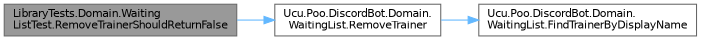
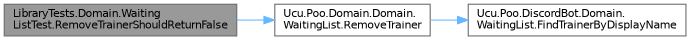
(358, 20) -> (352, 20)
